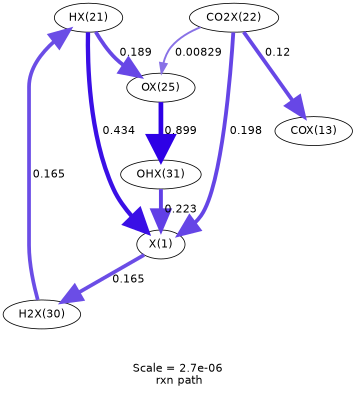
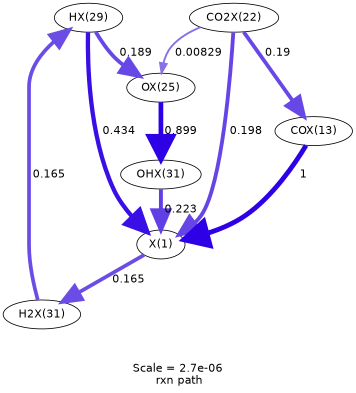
(89, 18) -> (89, 18)
(276, 53) -> (276, 53)
none -> (265, 199)
(42, 314) -> (42, 314)
